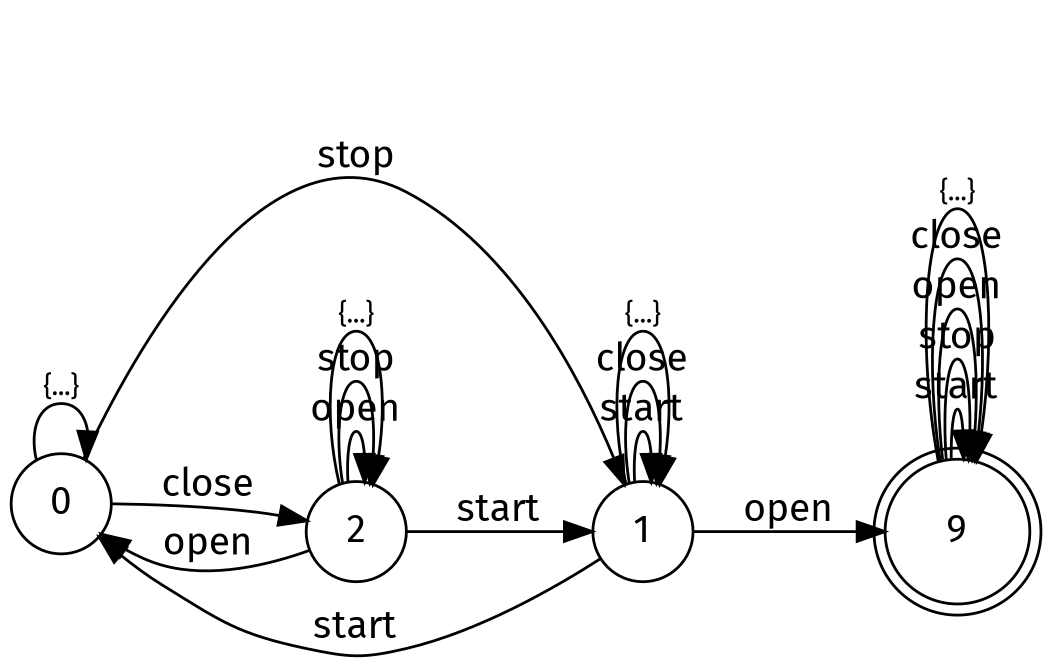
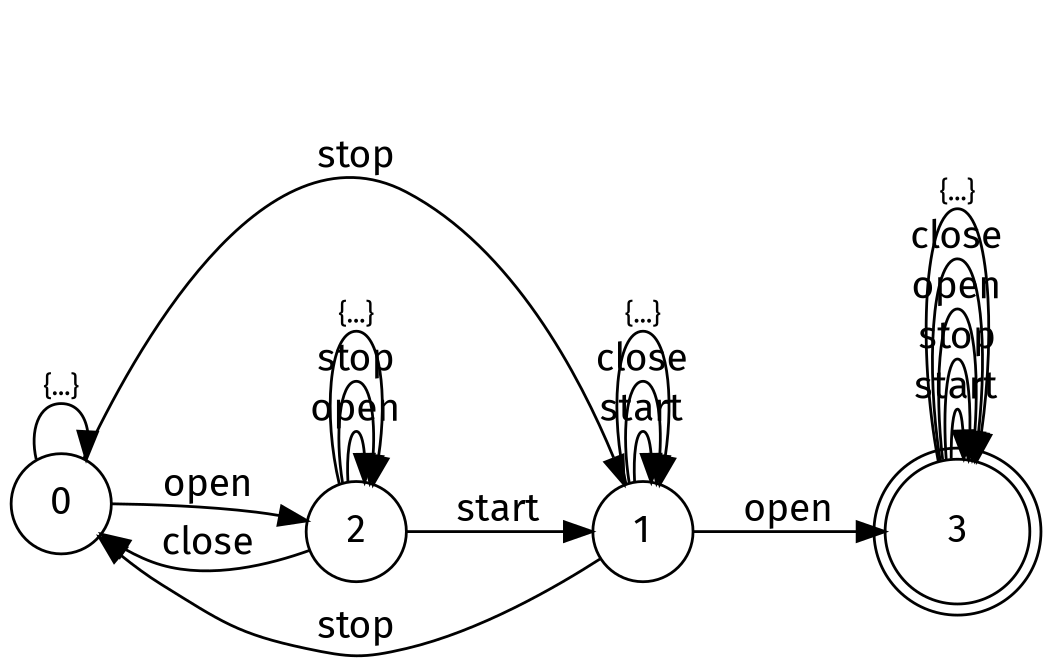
(209, 486) -> (209, 486)
(957, 532) -> (957, 532)
(209, 544) -> (209, 544)
(356, 628) -> (356, 628)
